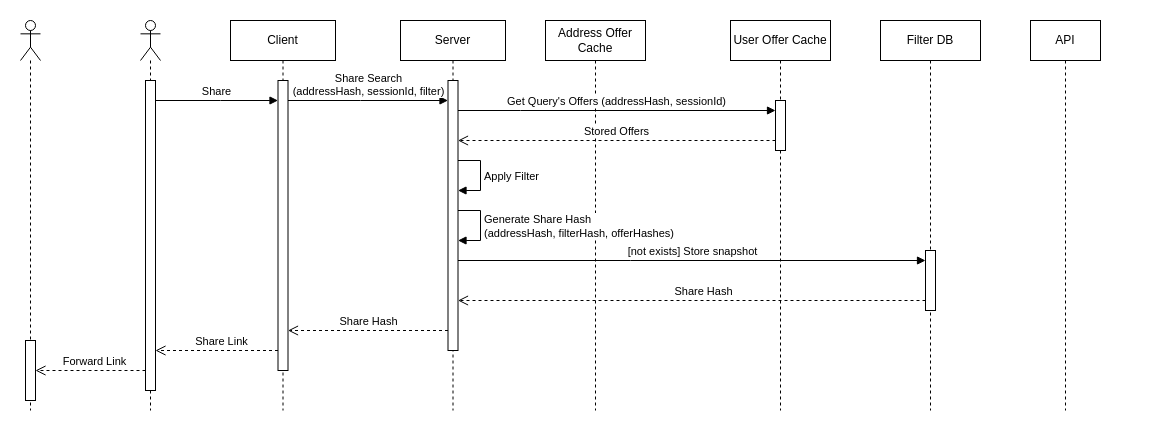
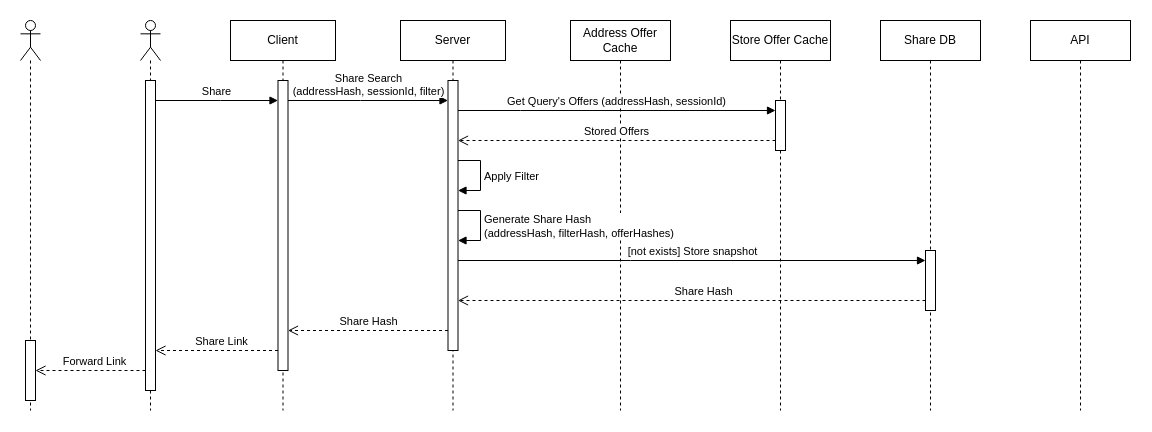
(781, 41) -> (781, 41)
(931, 41) -> (931, 41)
(596, 216) -> (621, 216)
(1066, 216) -> (1081, 216)
